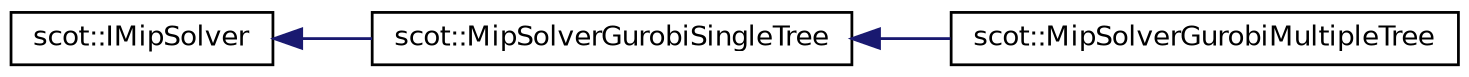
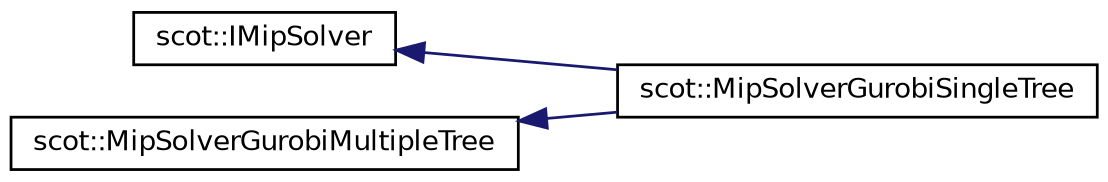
(915, 39) -> (582, 115)
